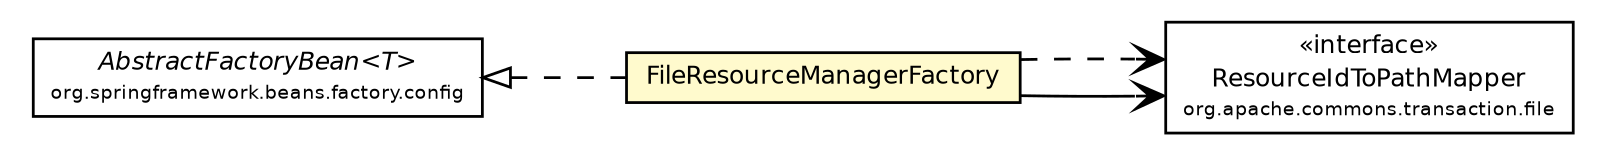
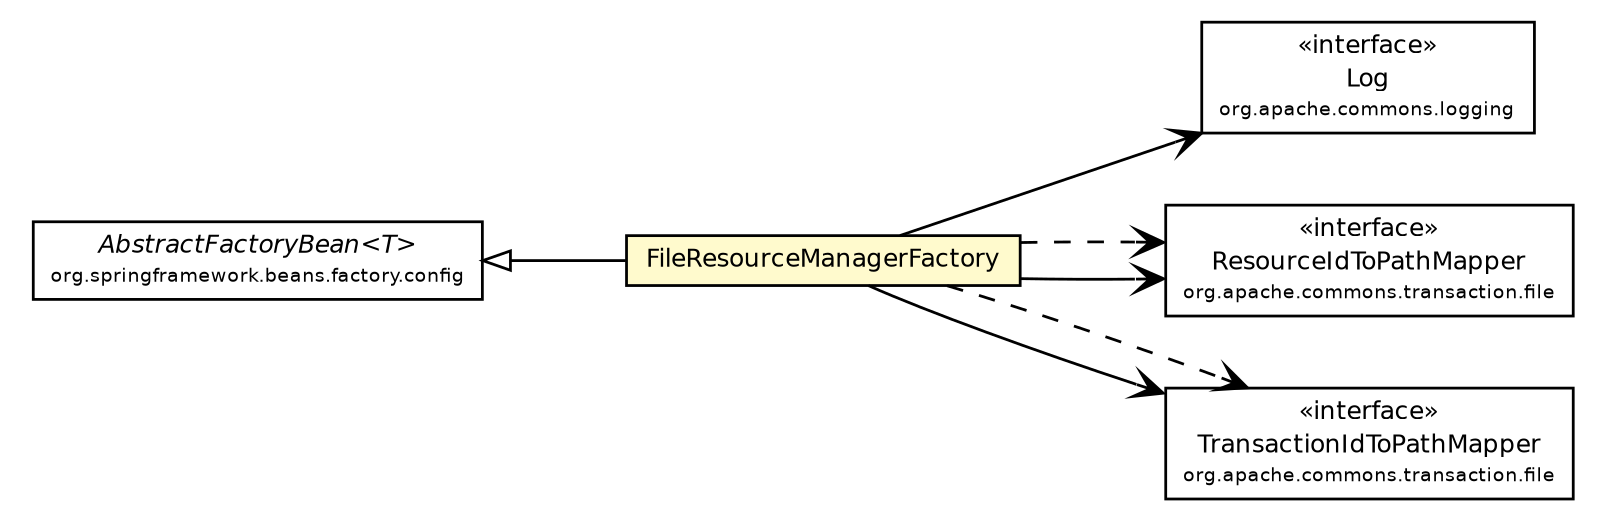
(568, 78) -> (568, 261)
none -> (1368, 78)
none -> (1368, 444)
